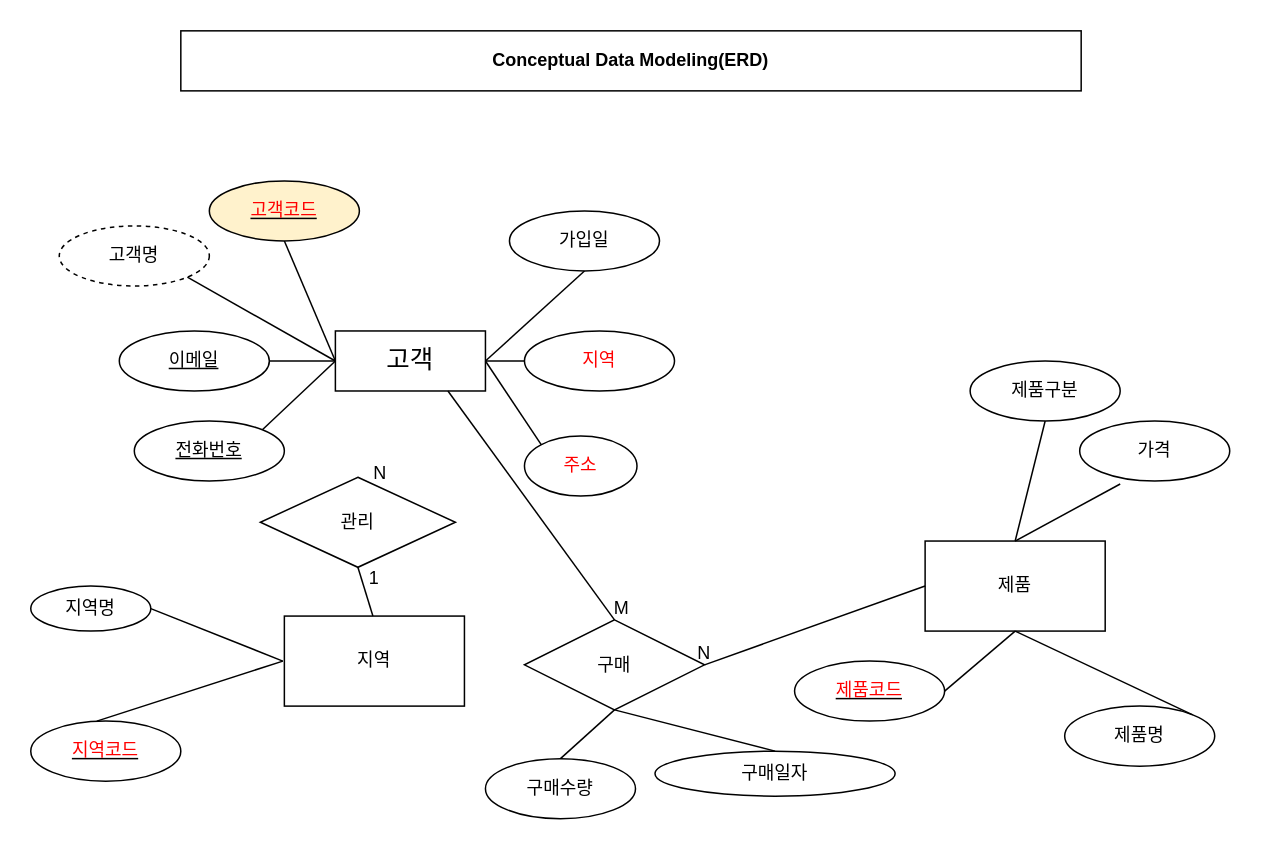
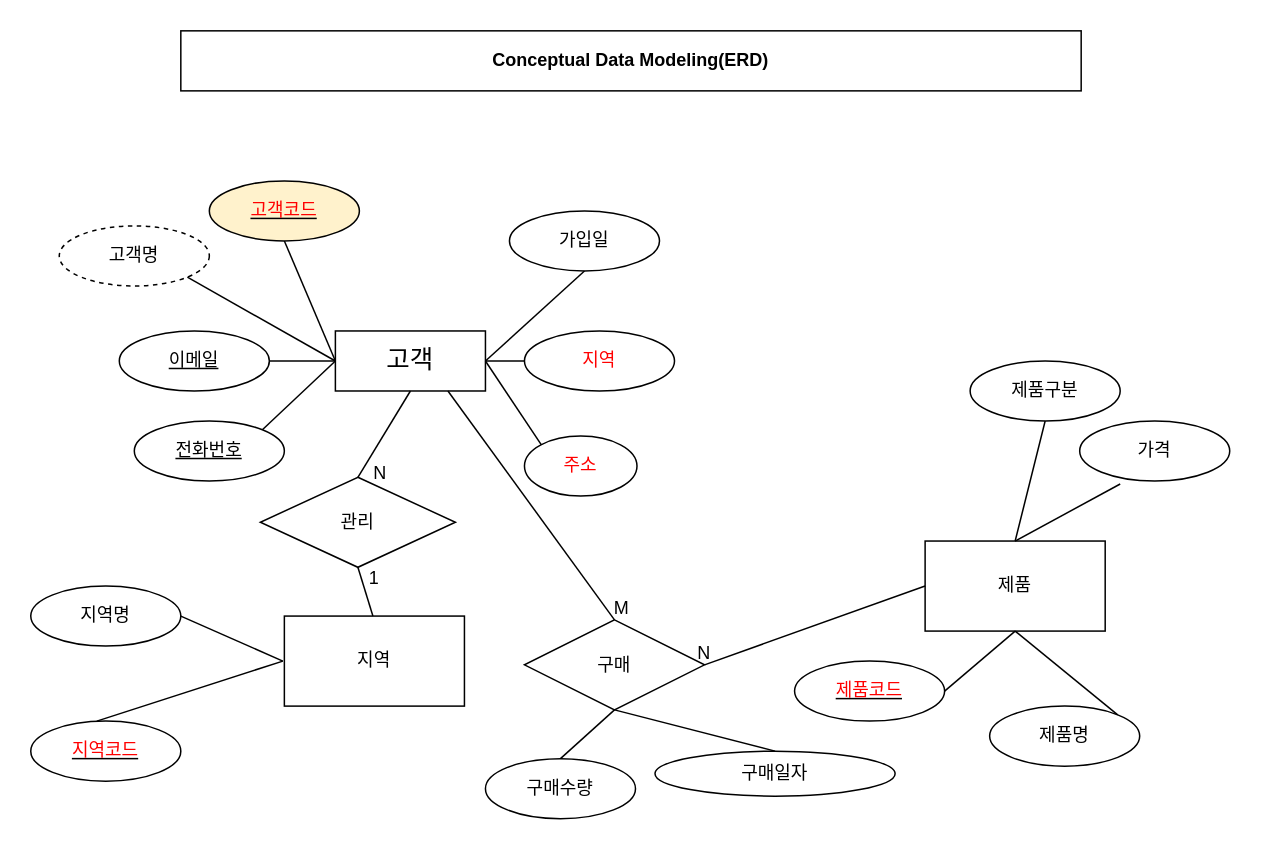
none -> (384, 434)
(91, 608) -> (106, 616)
(1139, 736) -> (1064, 736)
